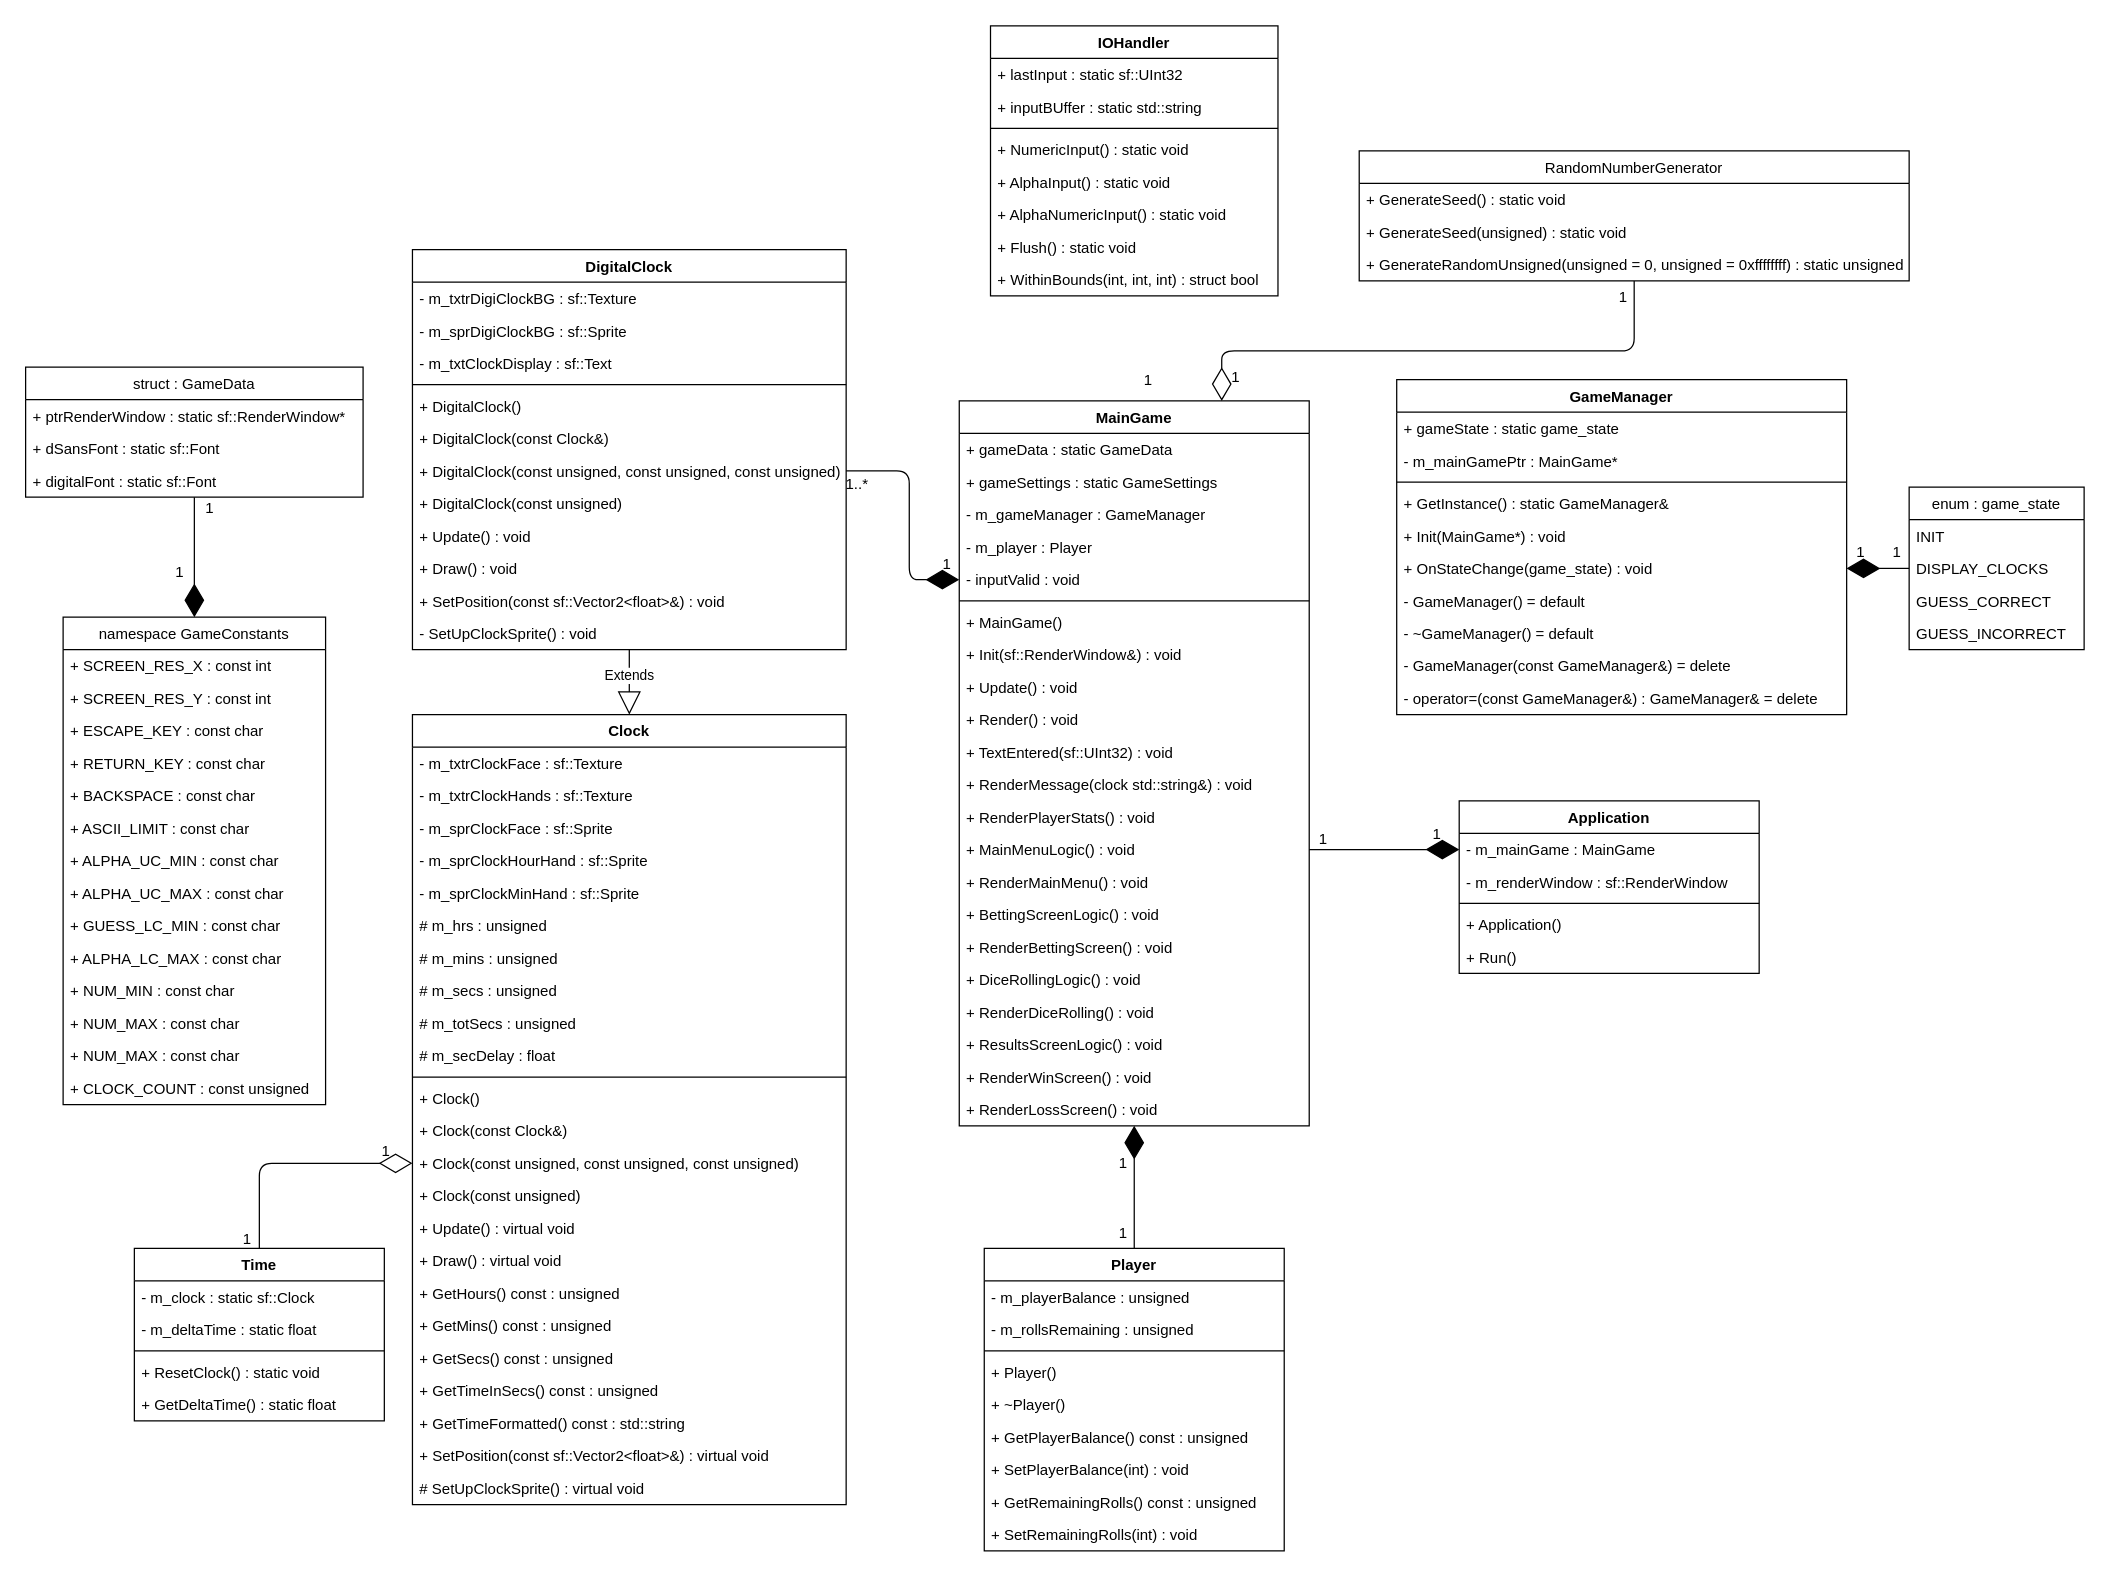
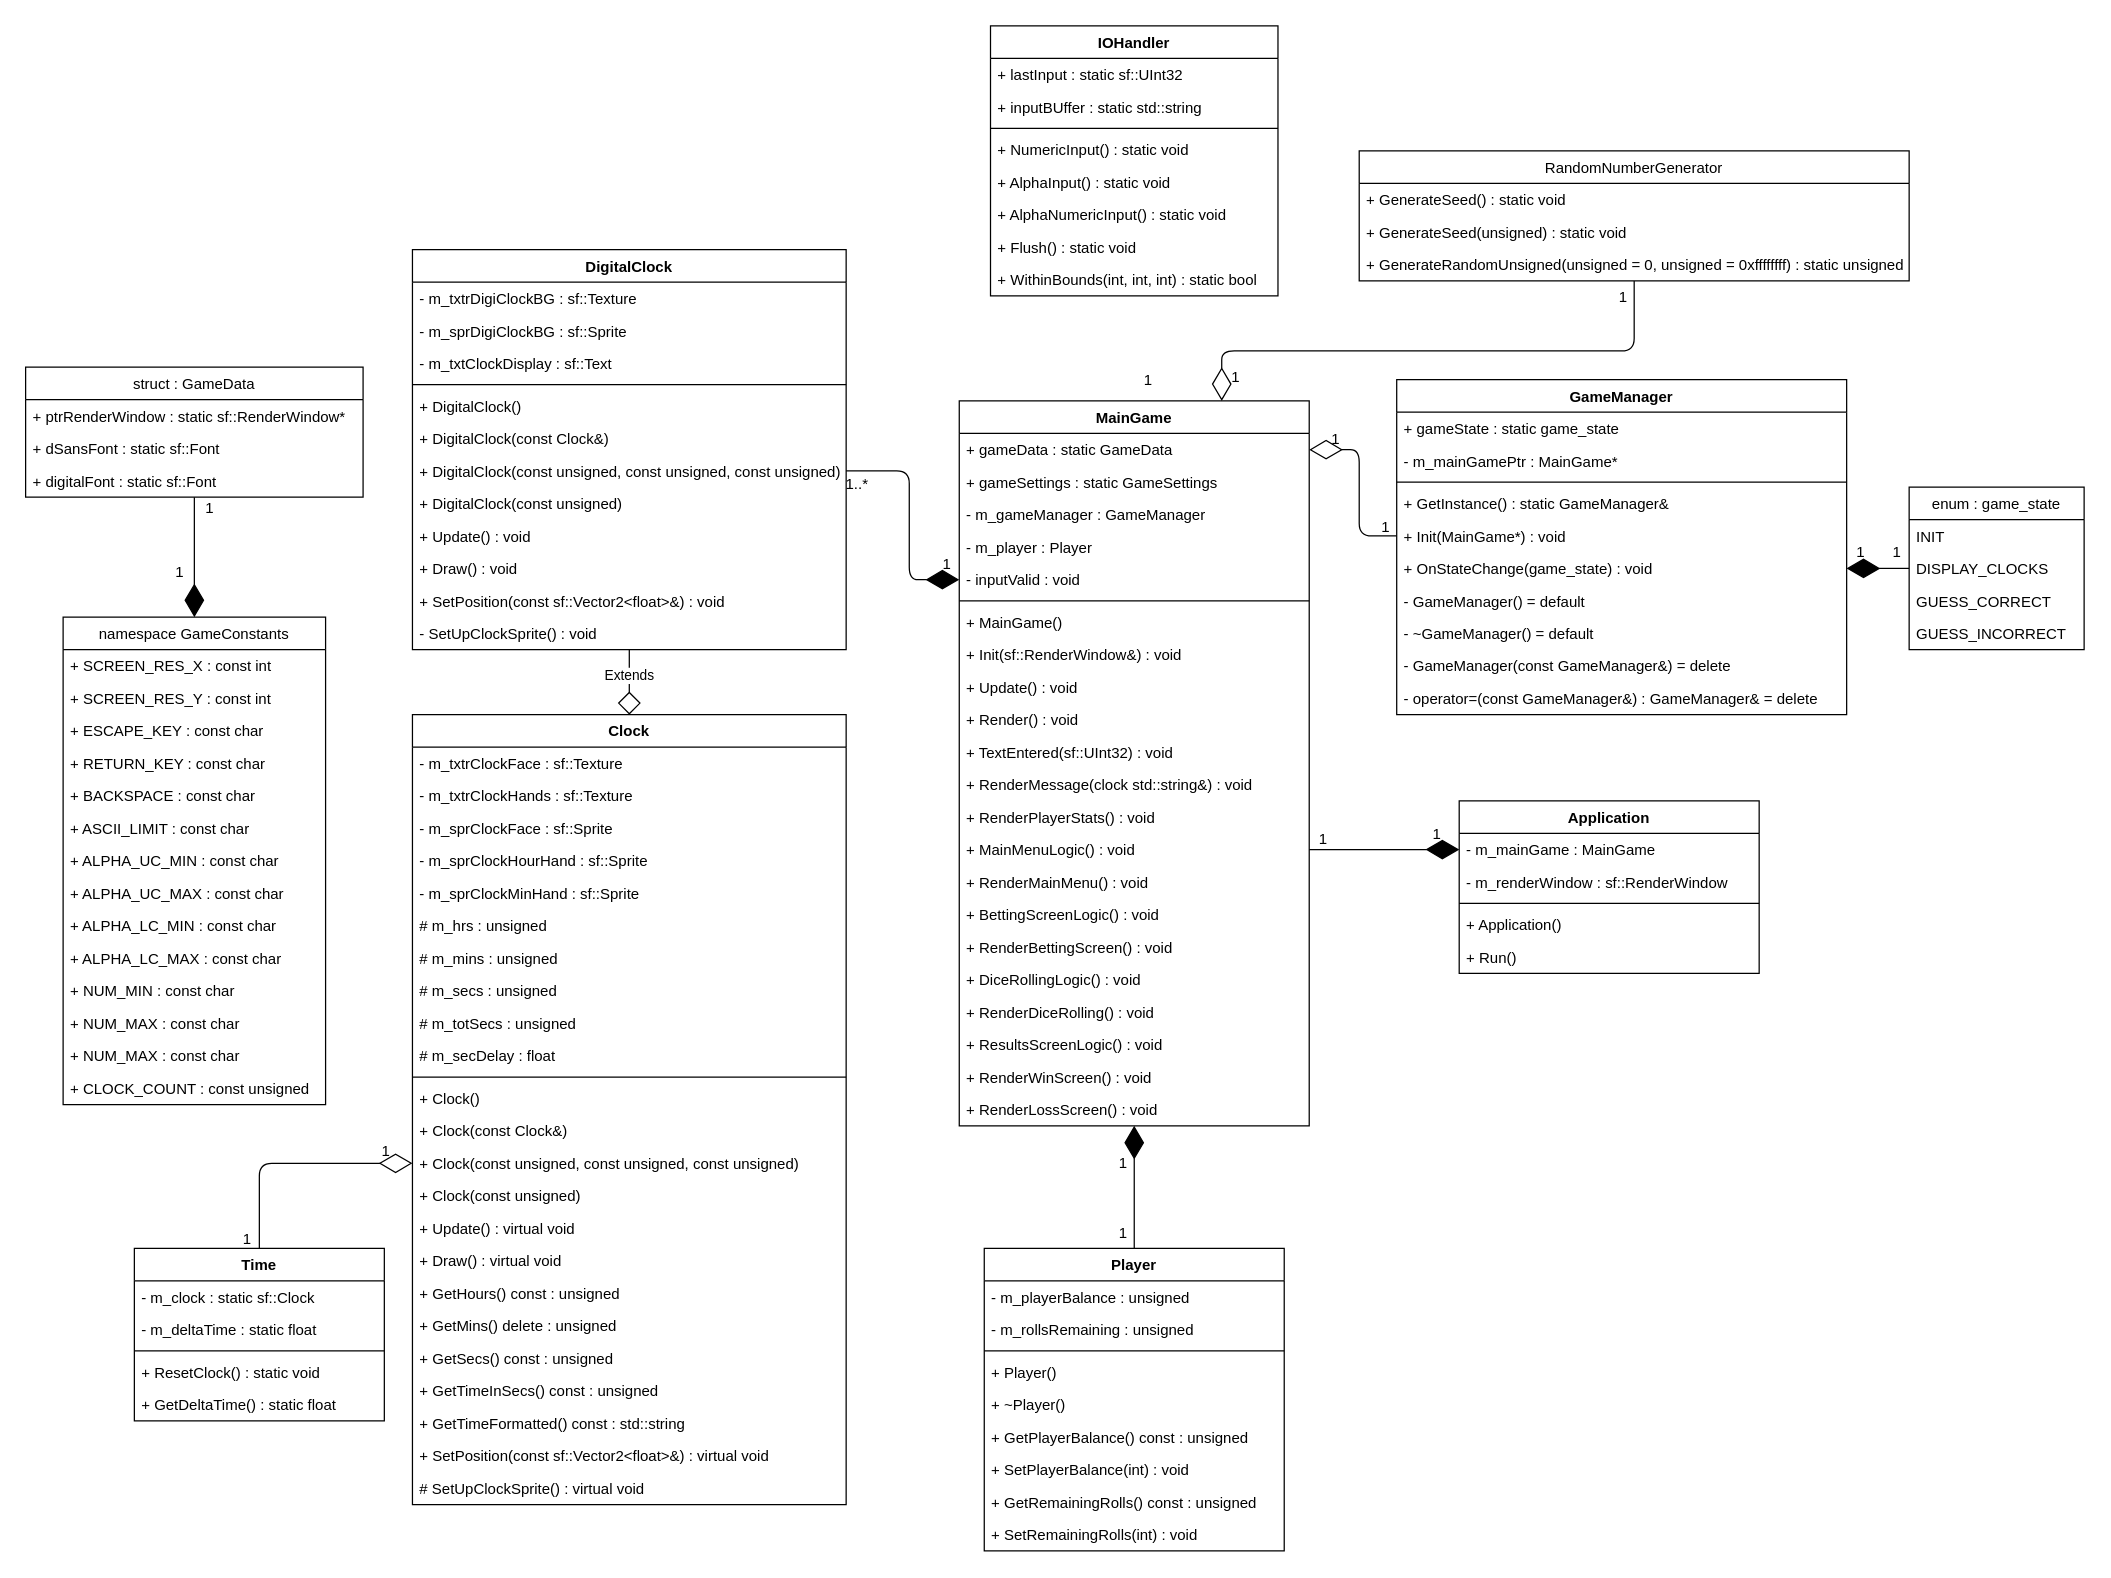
(1149, 280) -> (1147, 280)
none -> (1359, 501)
(629, 690) -> (629, 690)
(174, 926) -> (174, 926)
(523, 1326) -> (526, 1326)
